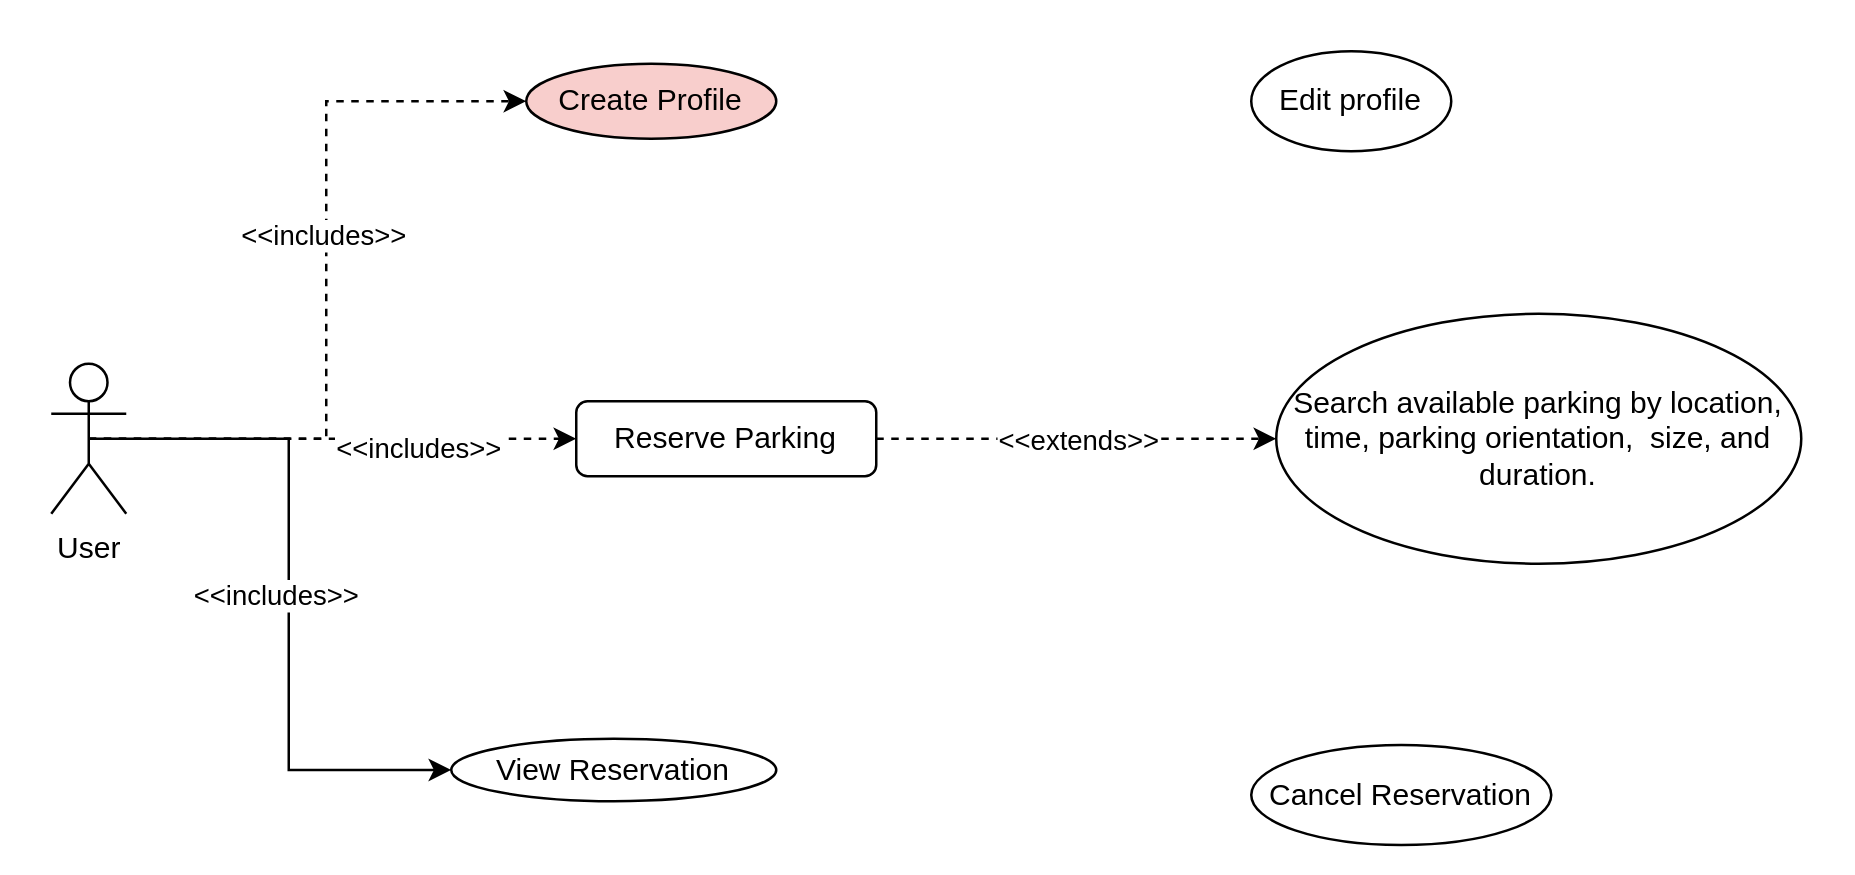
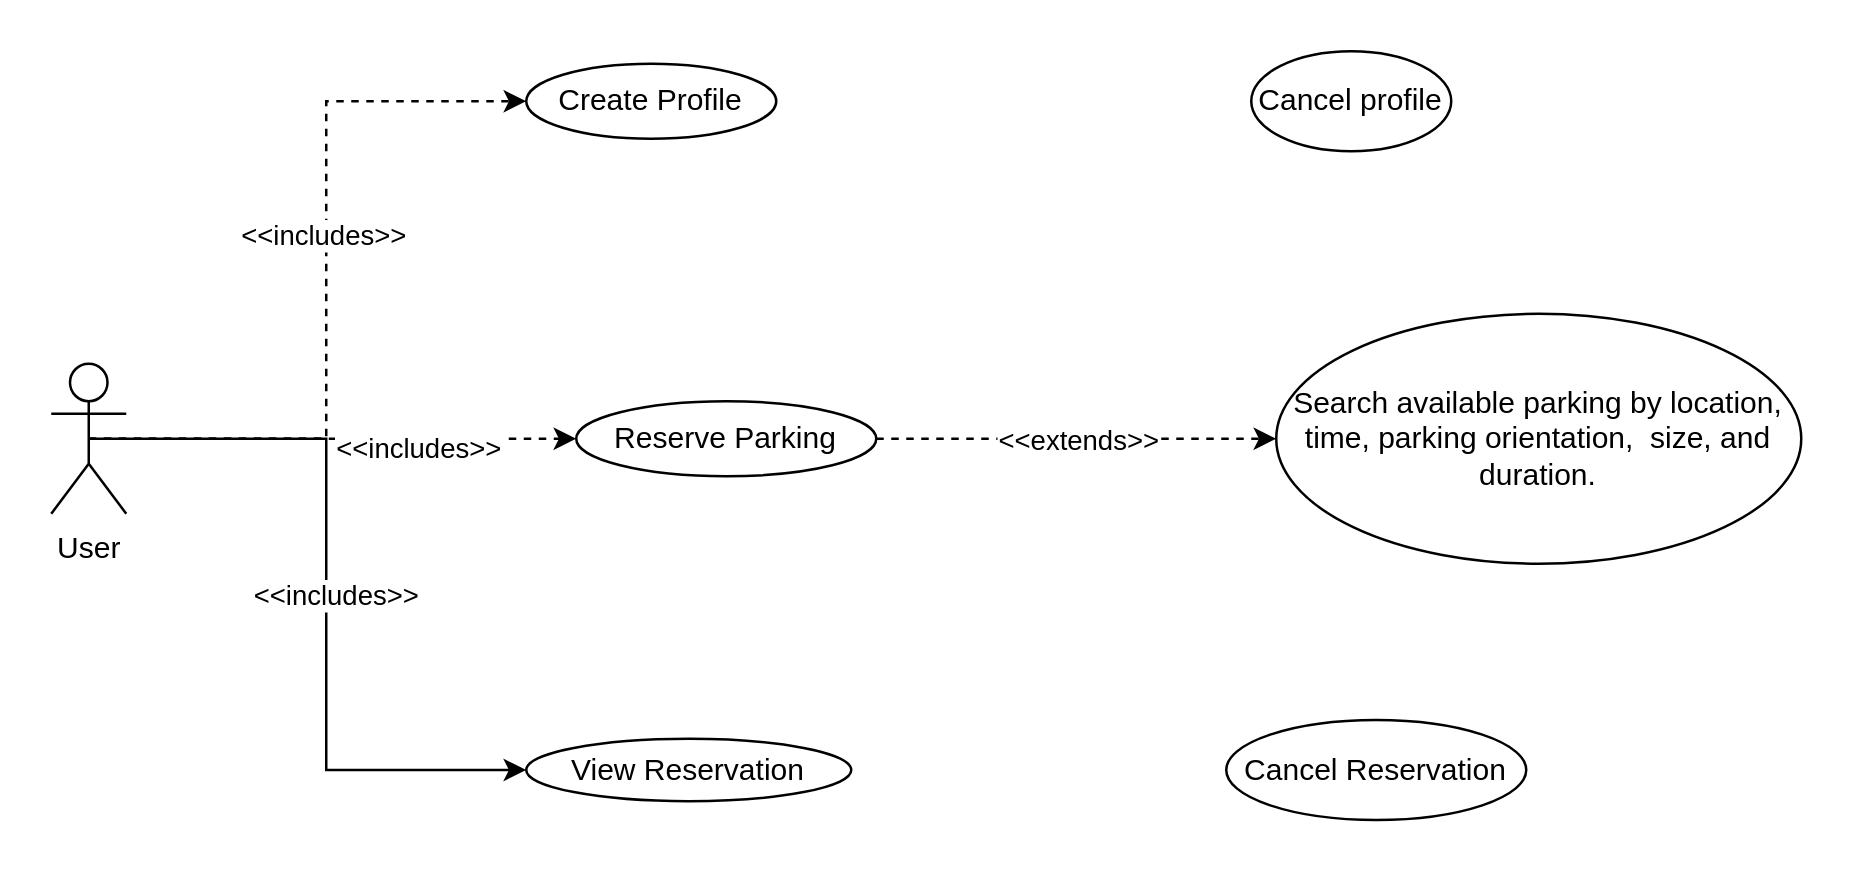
(651, 101) -> (651, 101)
(1351, 101) -> (1351, 101)
(726, 439) -> (726, 439)
(614, 770) -> (689, 770)
(1401, 795) -> (1376, 770)
